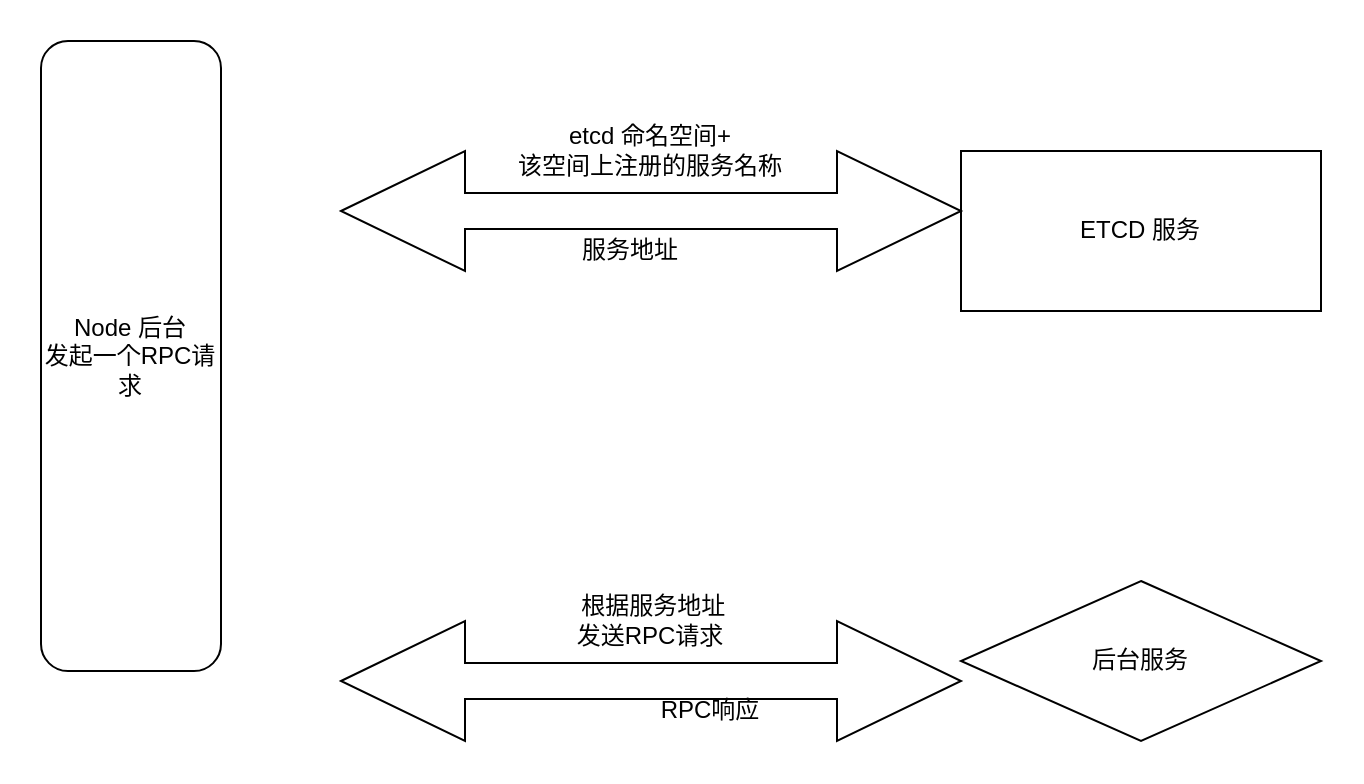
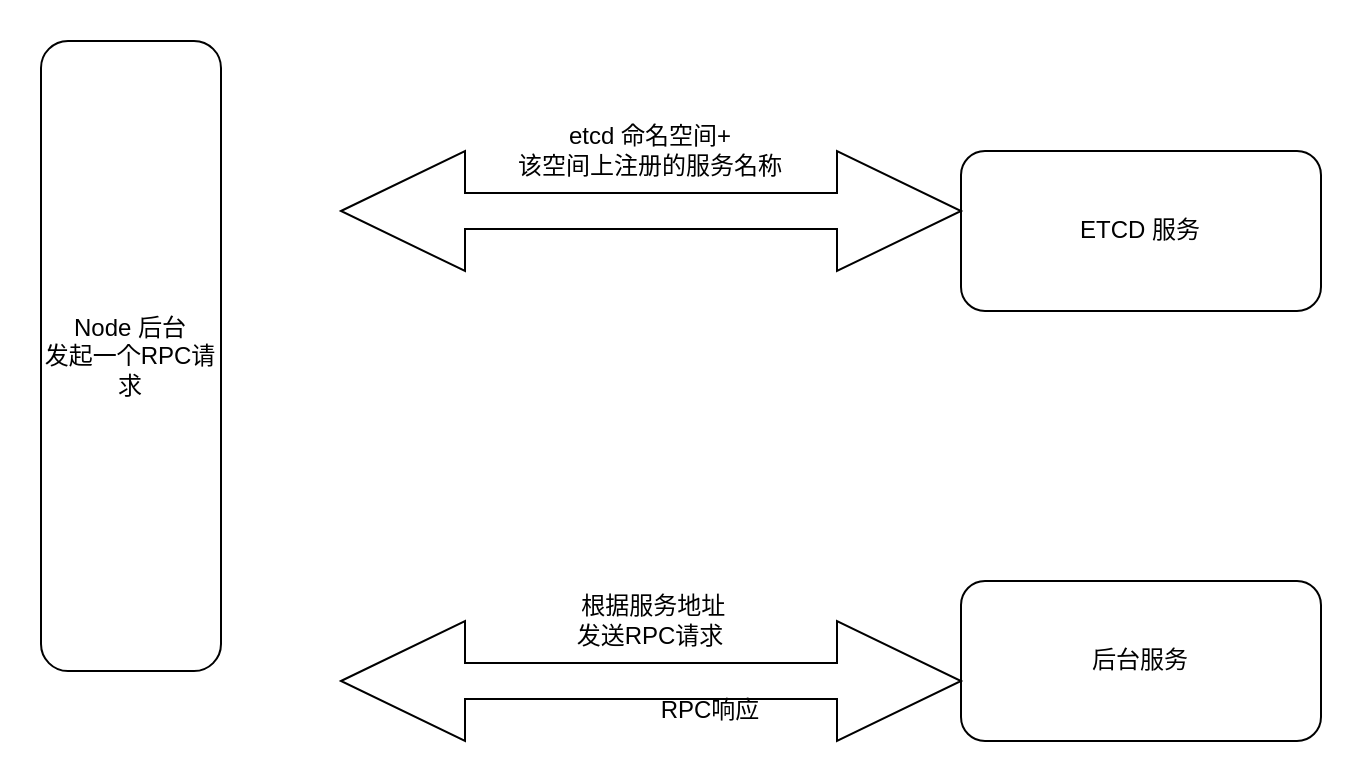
(1141, 231) -> (1141, 231)
(631, 251) -> none
(1141, 661) -> (1141, 661)
